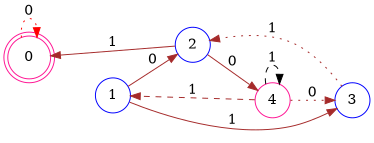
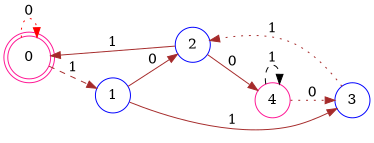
(198, 98) -> (68, 75)
